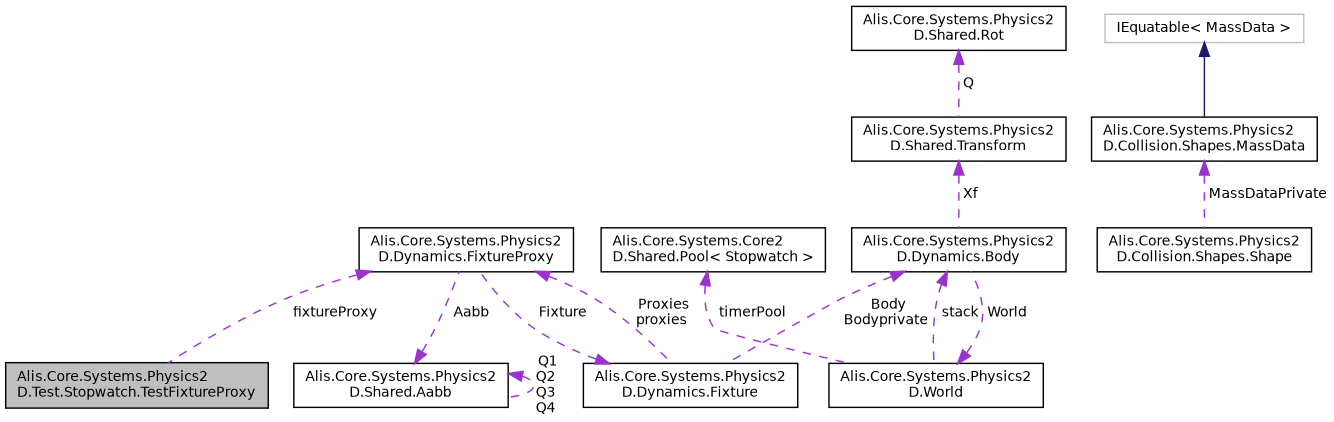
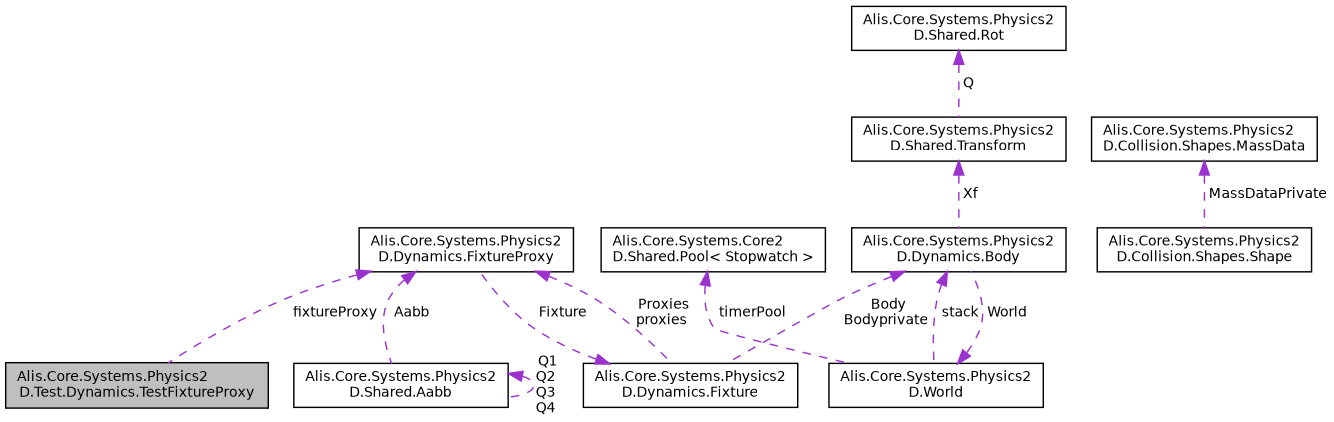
(1204, 28) -> none
(443, 312) -> (384, 319)
(137, 385) -> (137, 385)
